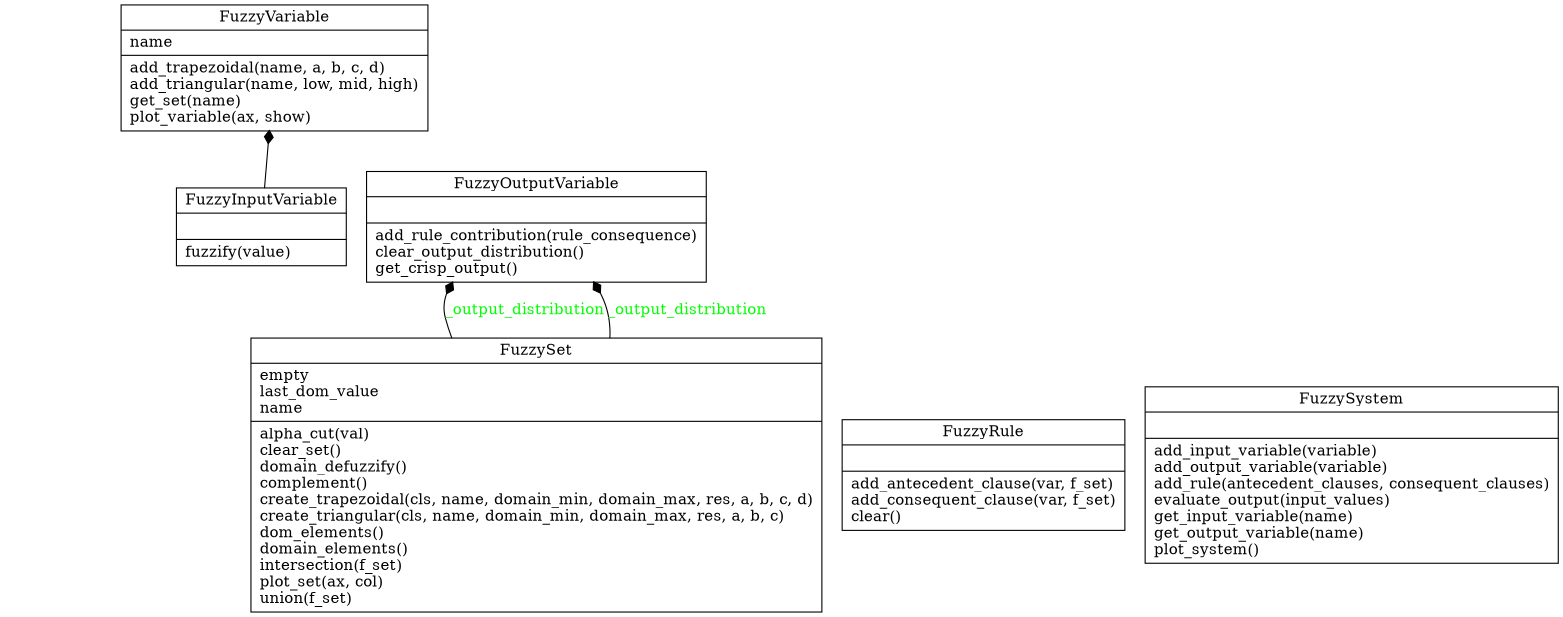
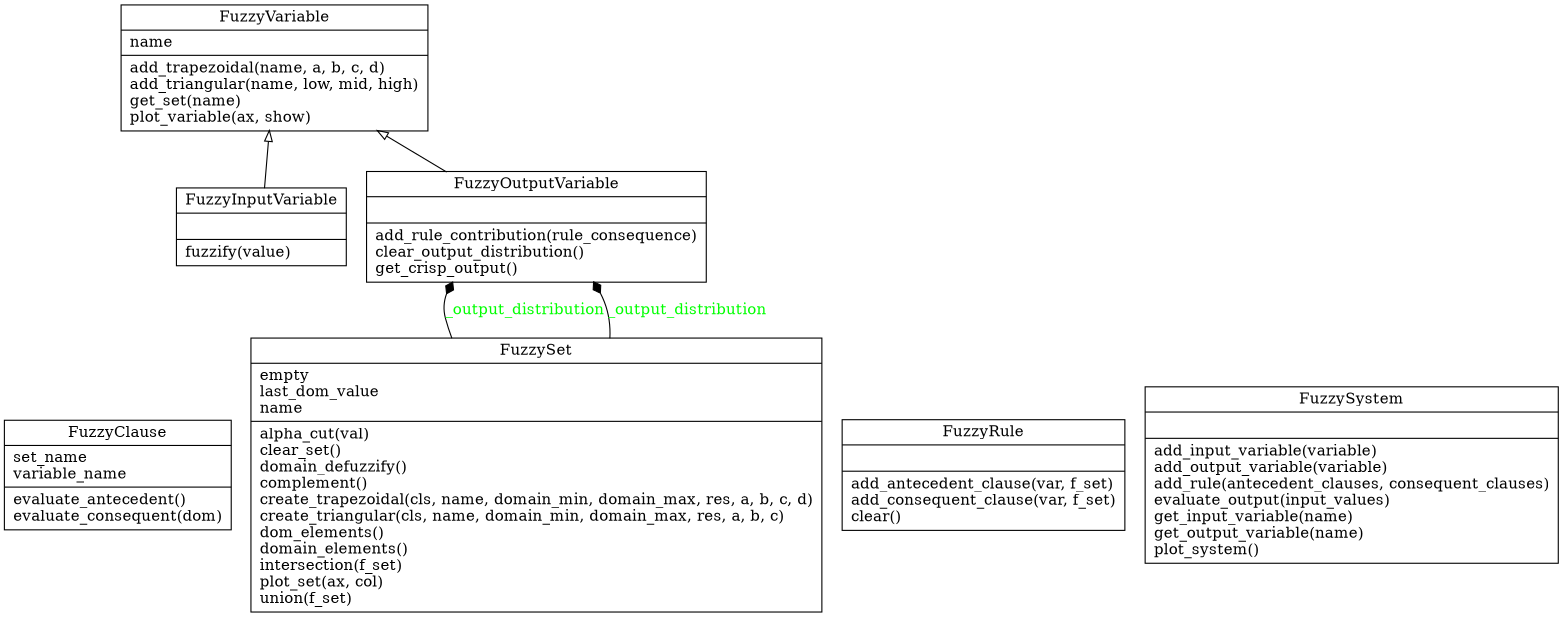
none -> (417, 154)
(266, 165) -> (266, 165)
none -> (118, 475)
